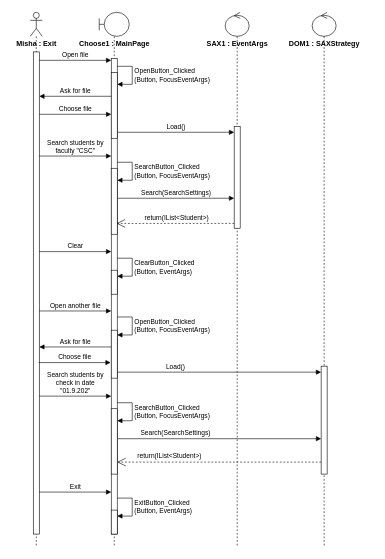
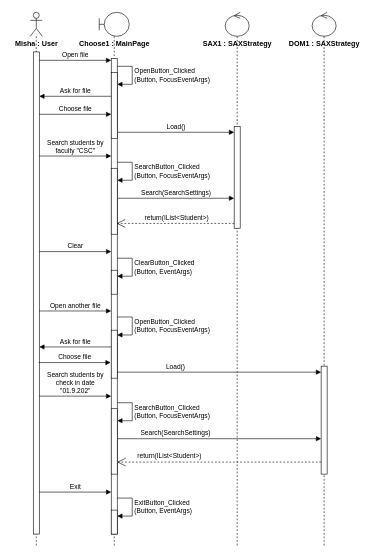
(37, 44) -> (37, 44)
(238, 44) -> (238, 44)
